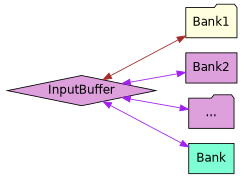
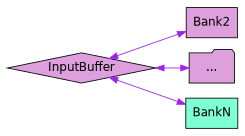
(211, 23) -> none
(211, 159) -> (212, 113)
